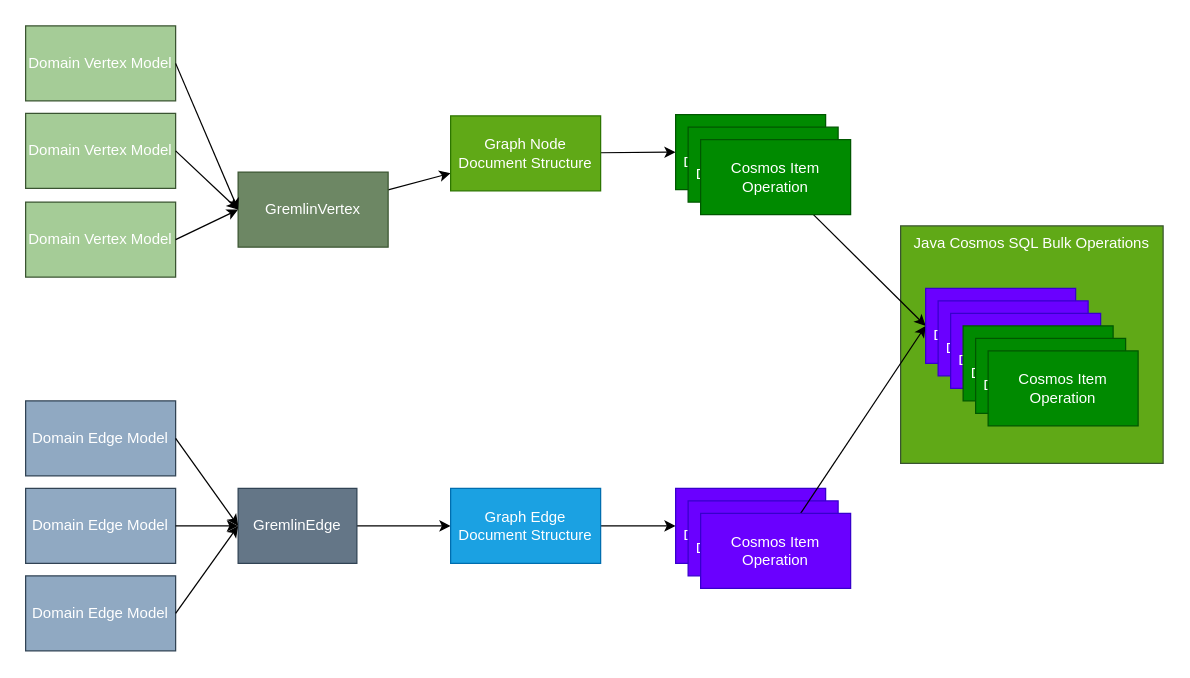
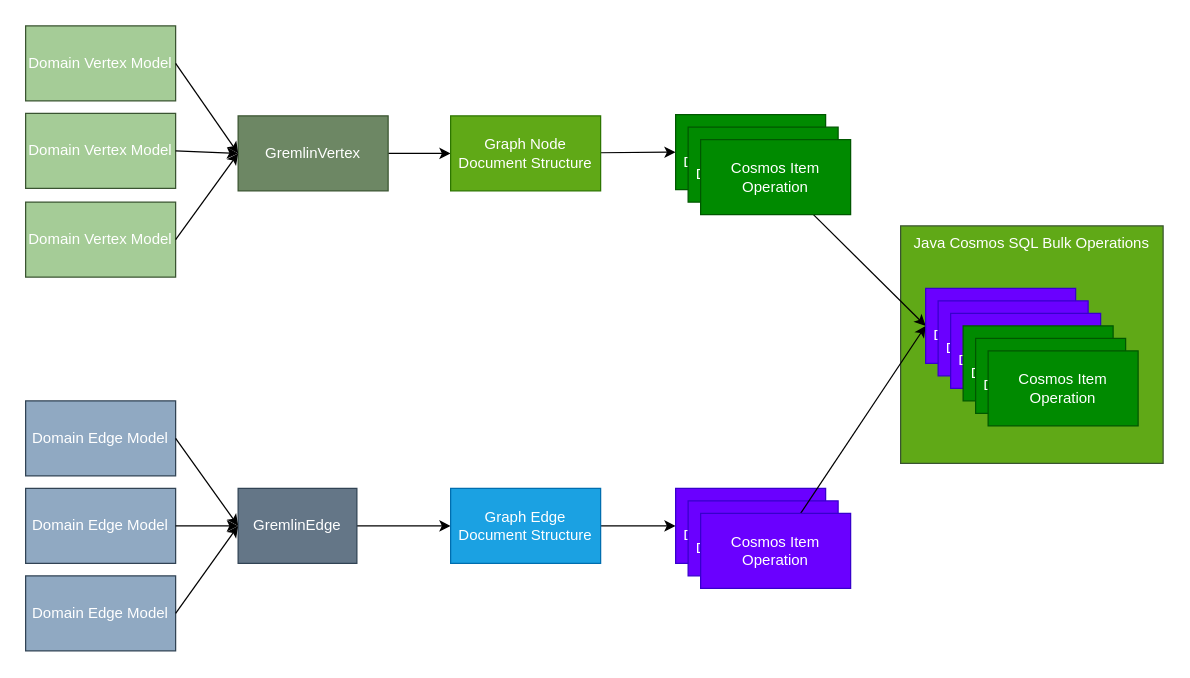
(313, 209) -> (313, 153)
